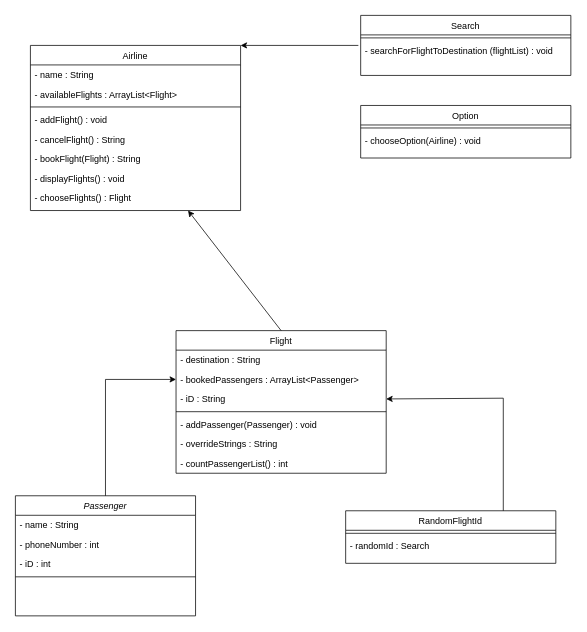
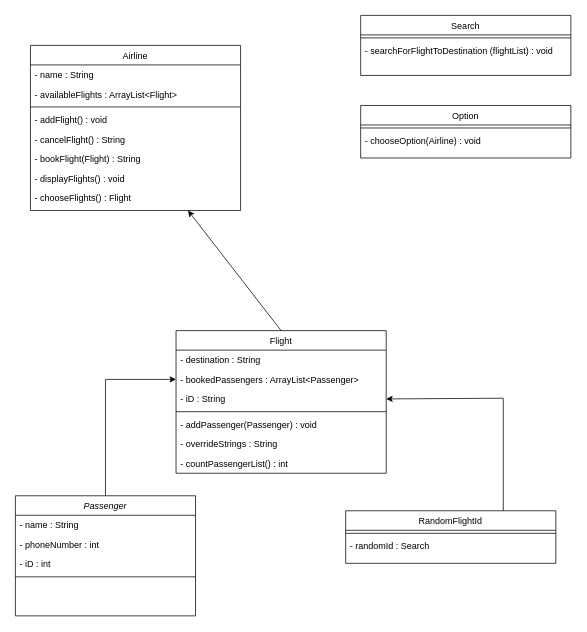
(302, 45) -> none
